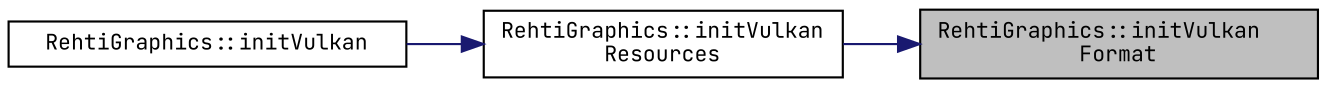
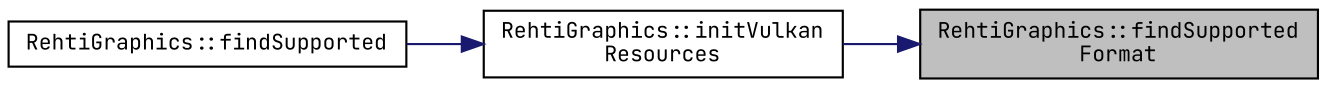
(207, 44) -> (207, 44)
(1119, 44) -> (1119, 44)
